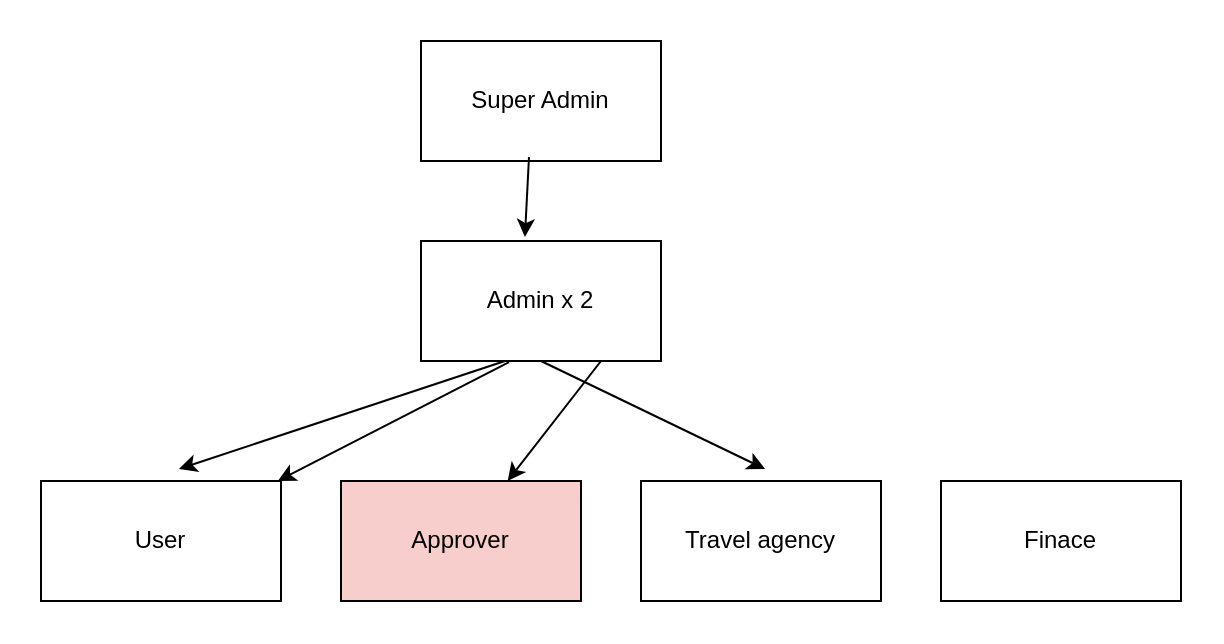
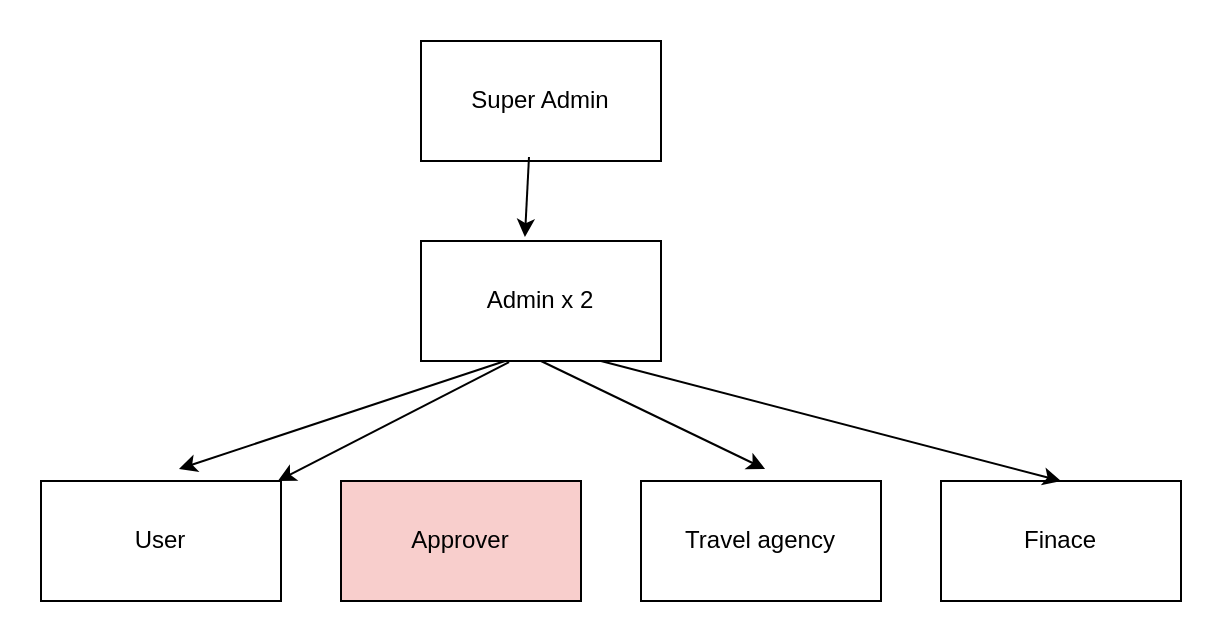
(559, 416) -> (825, 419)
